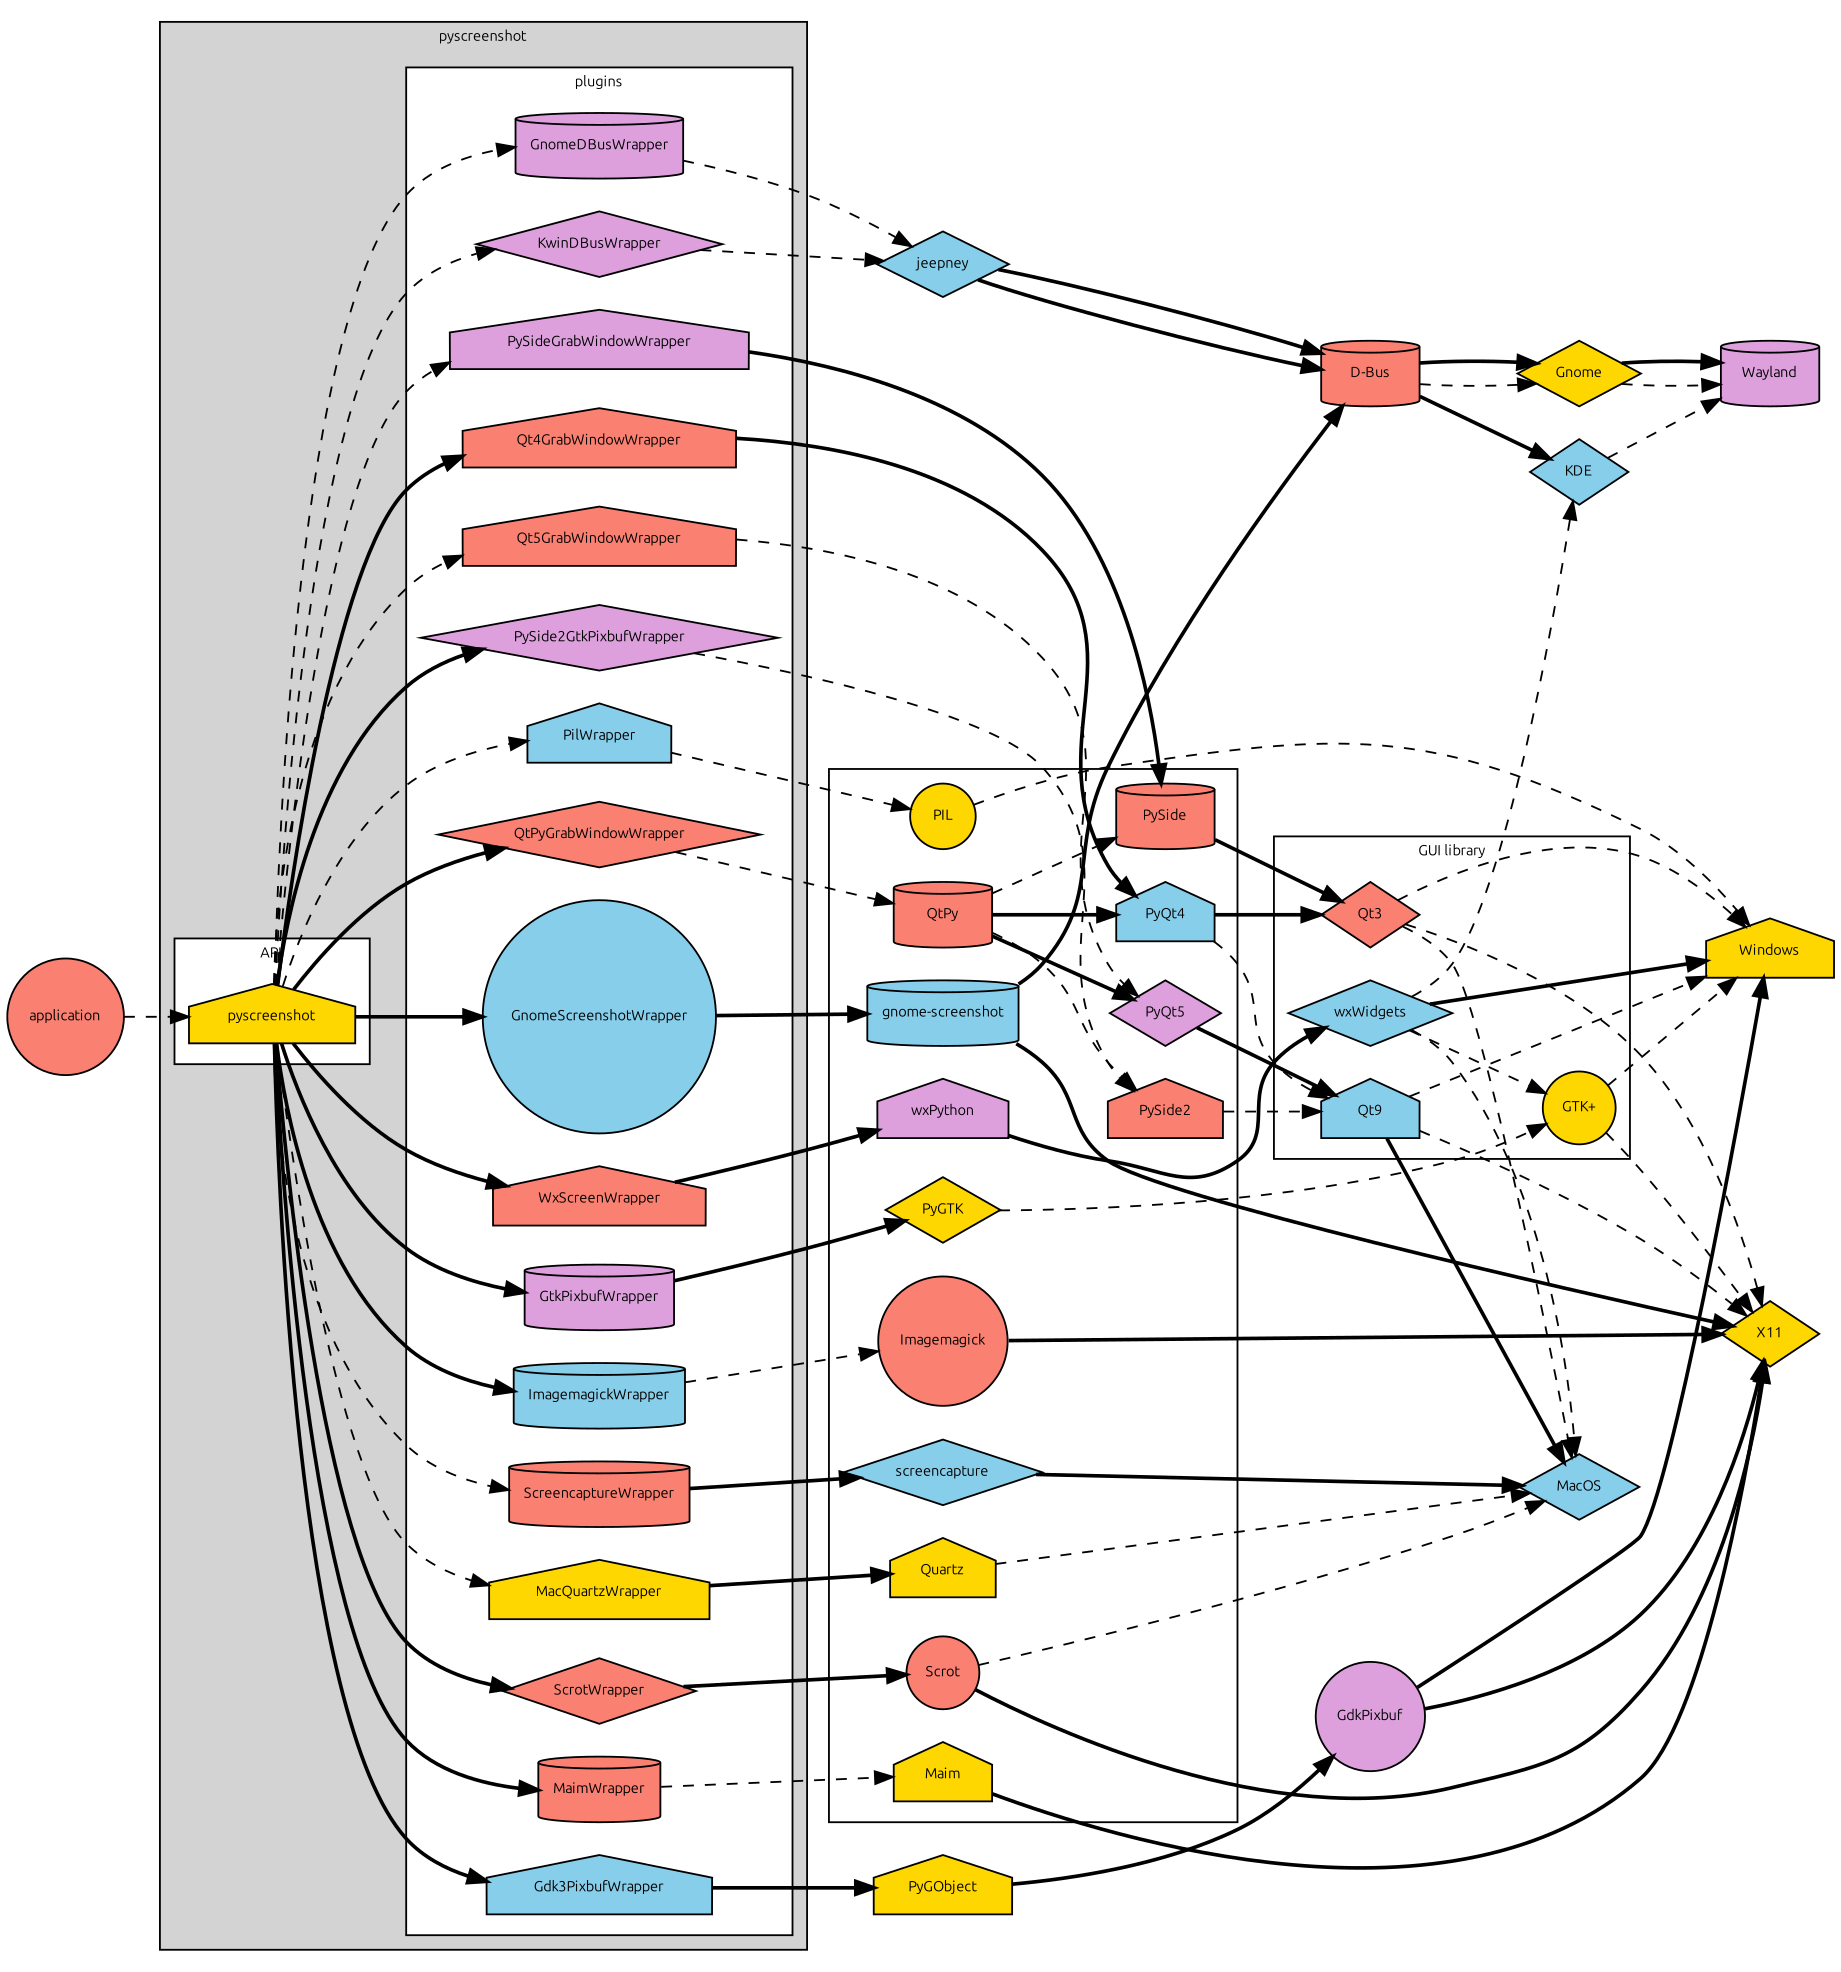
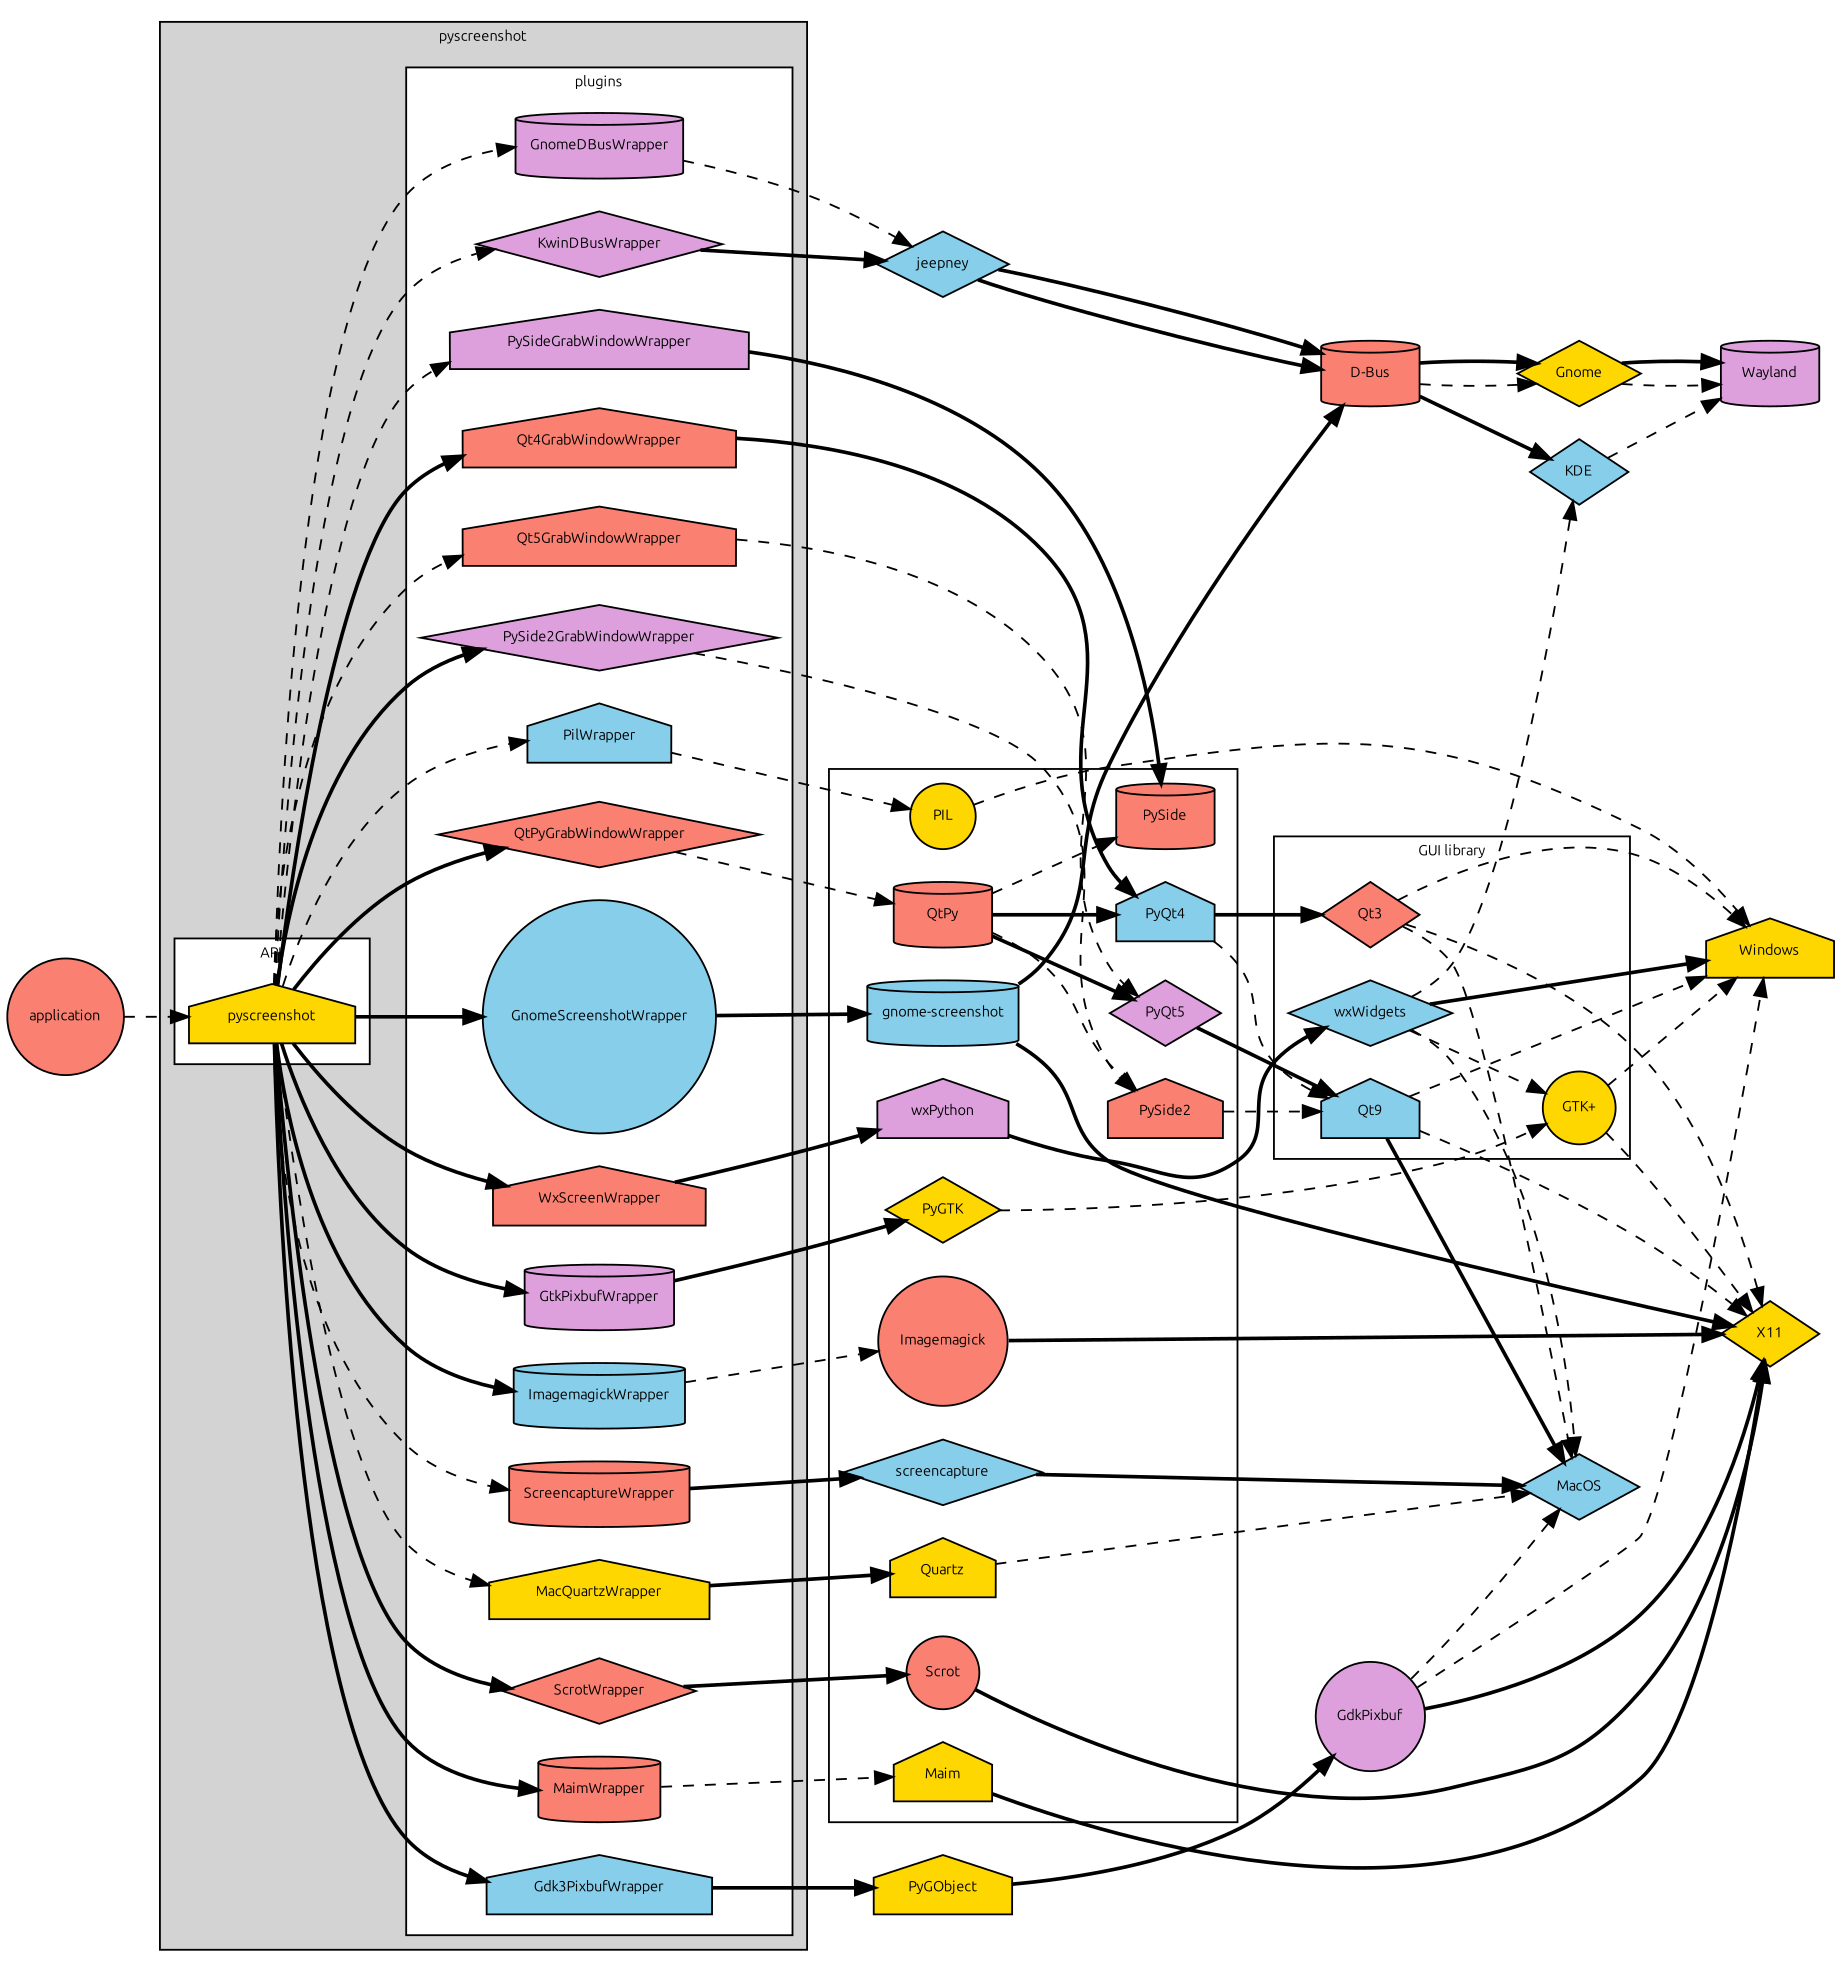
(779, 255) -> (779, 255)
(599, 638) -> (599, 638)
(1261, 862) -> none
(1681, 1400) -> (1681, 1400)
(1256, 1595) -> (1482, 1603)
